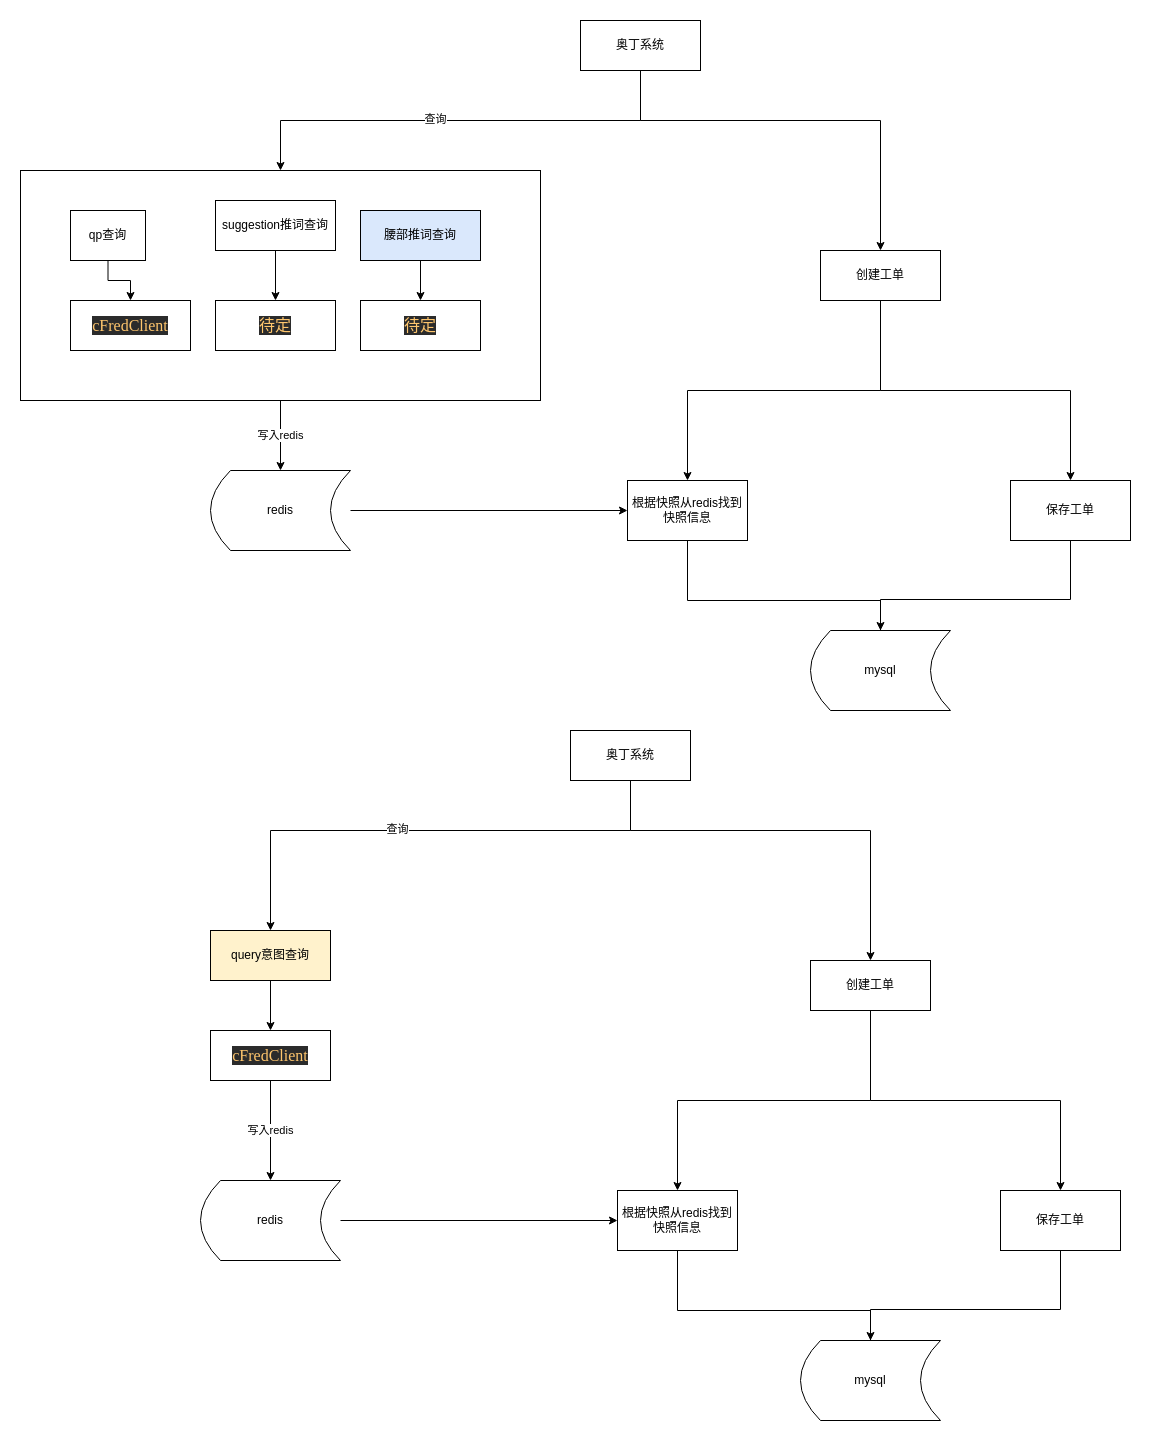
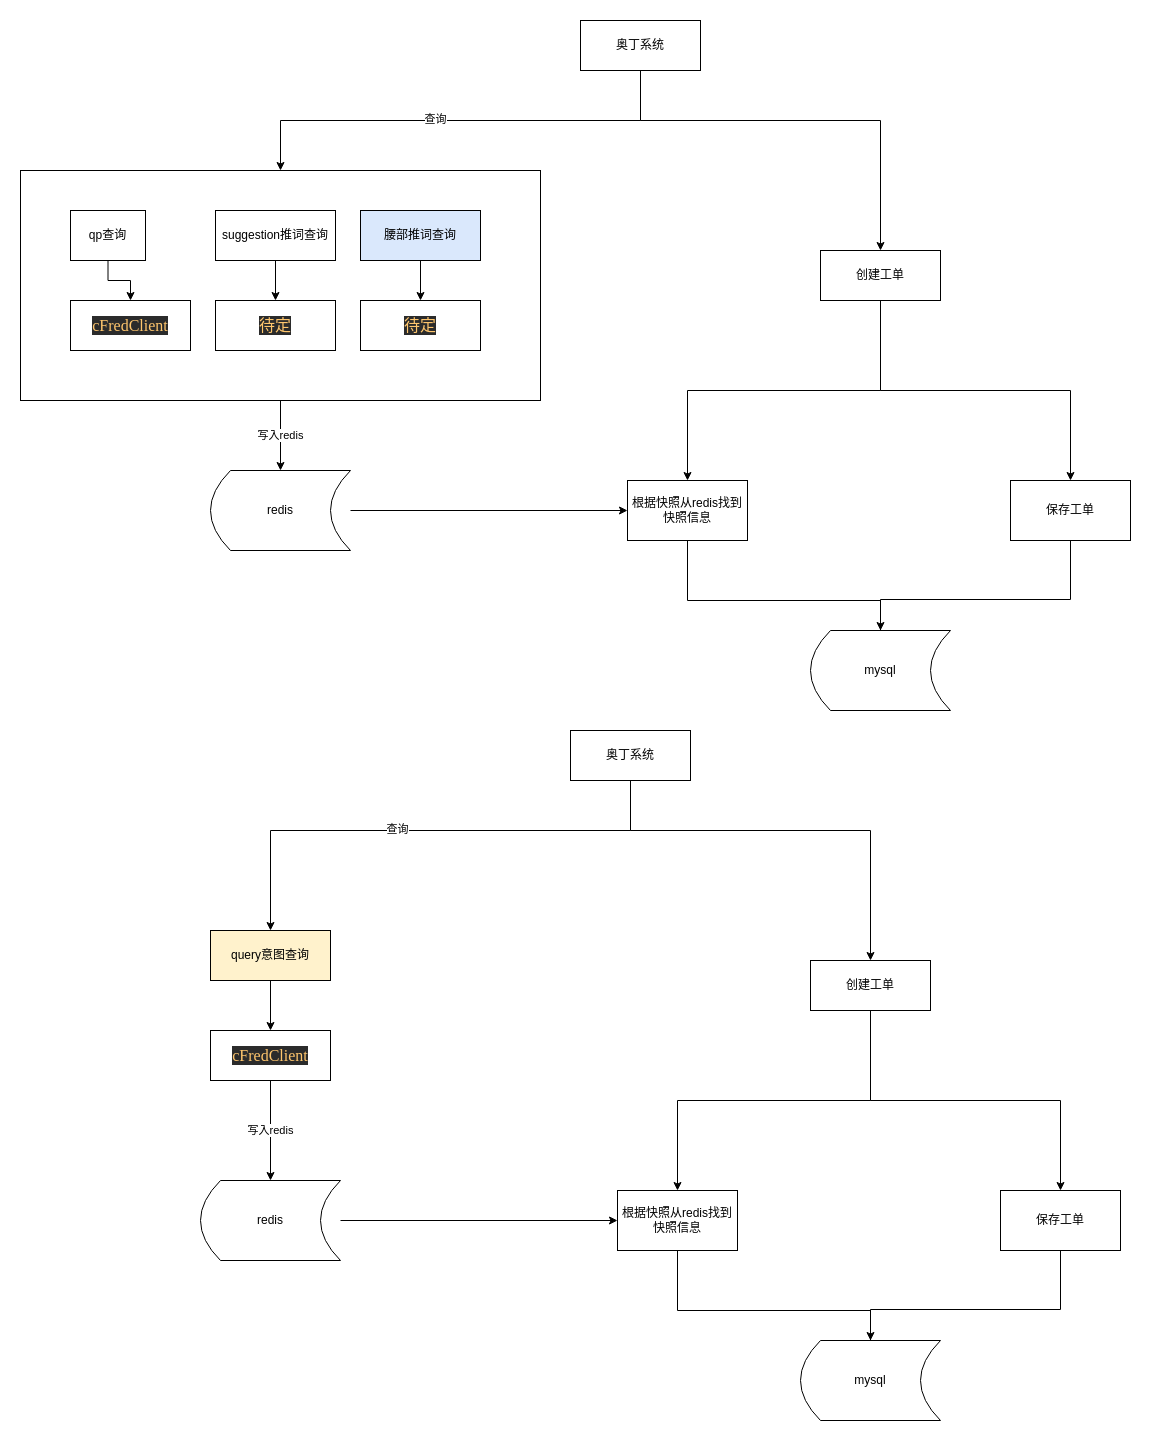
(276, 226) -> (276, 236)
